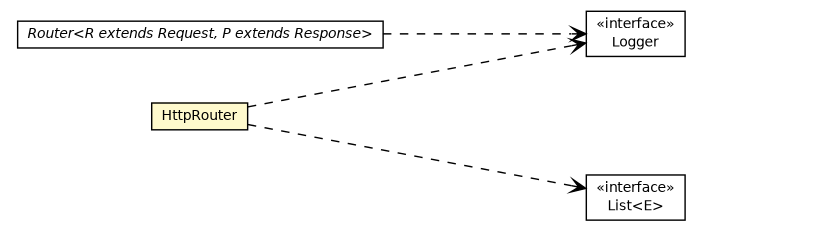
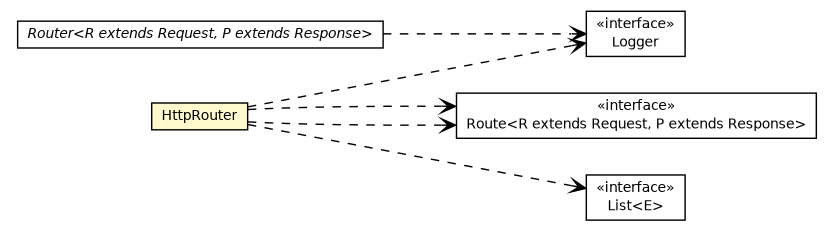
none -> (636, 116)
